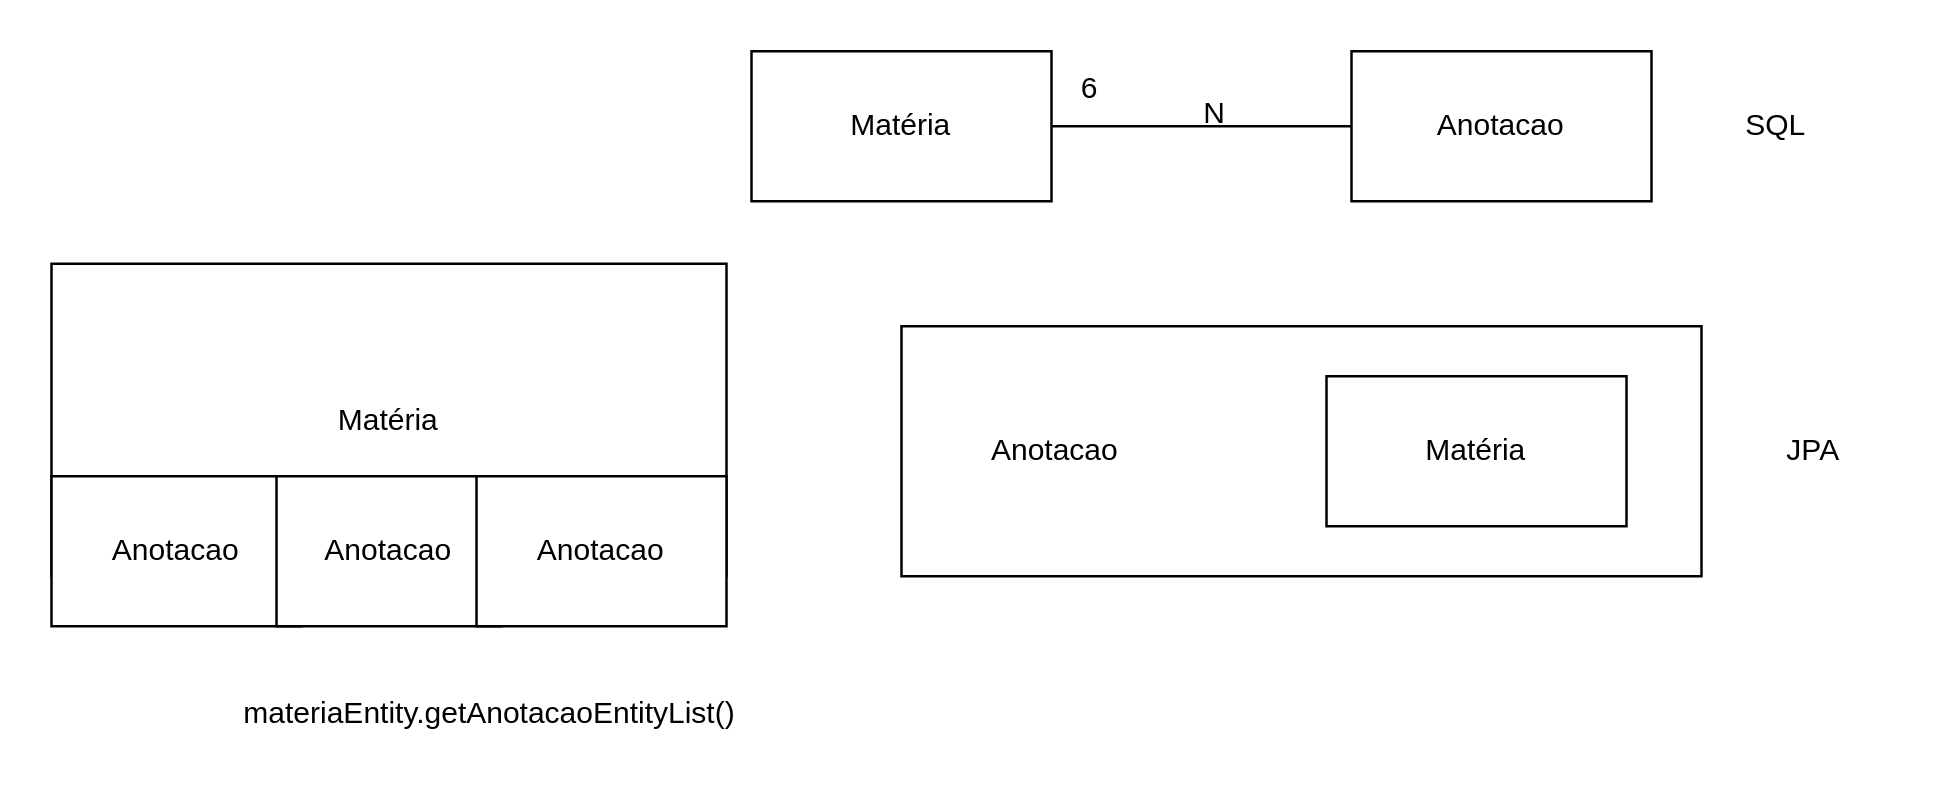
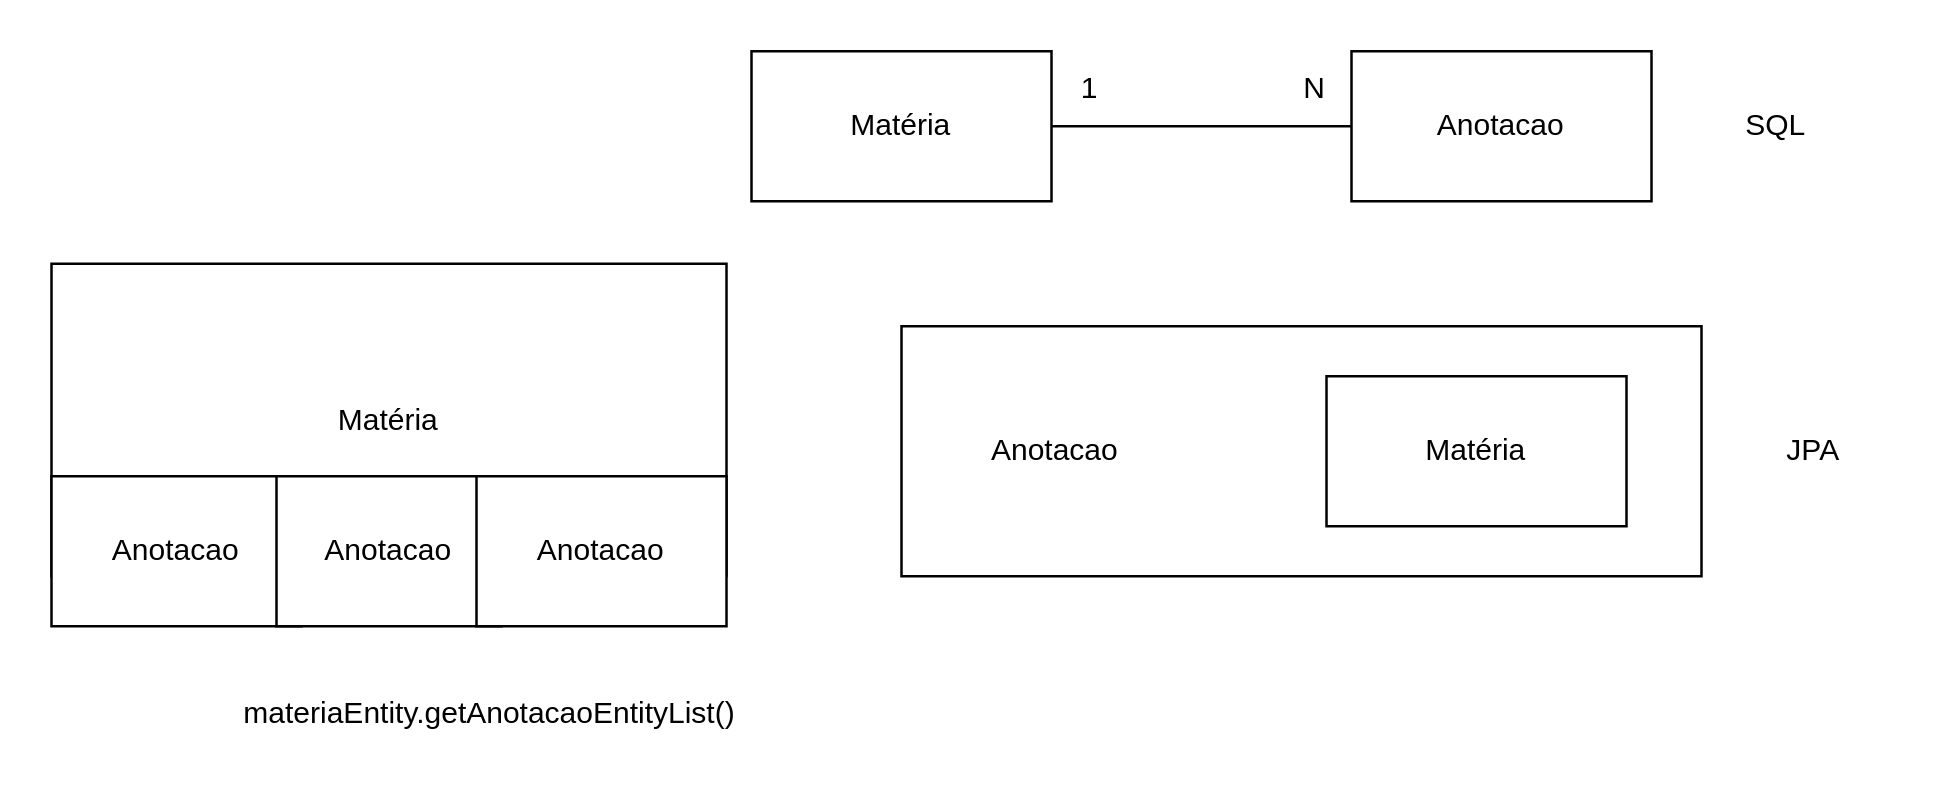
(1090, 89) -> (1090, 89)
(1214, 114) -> (1314, 89)
